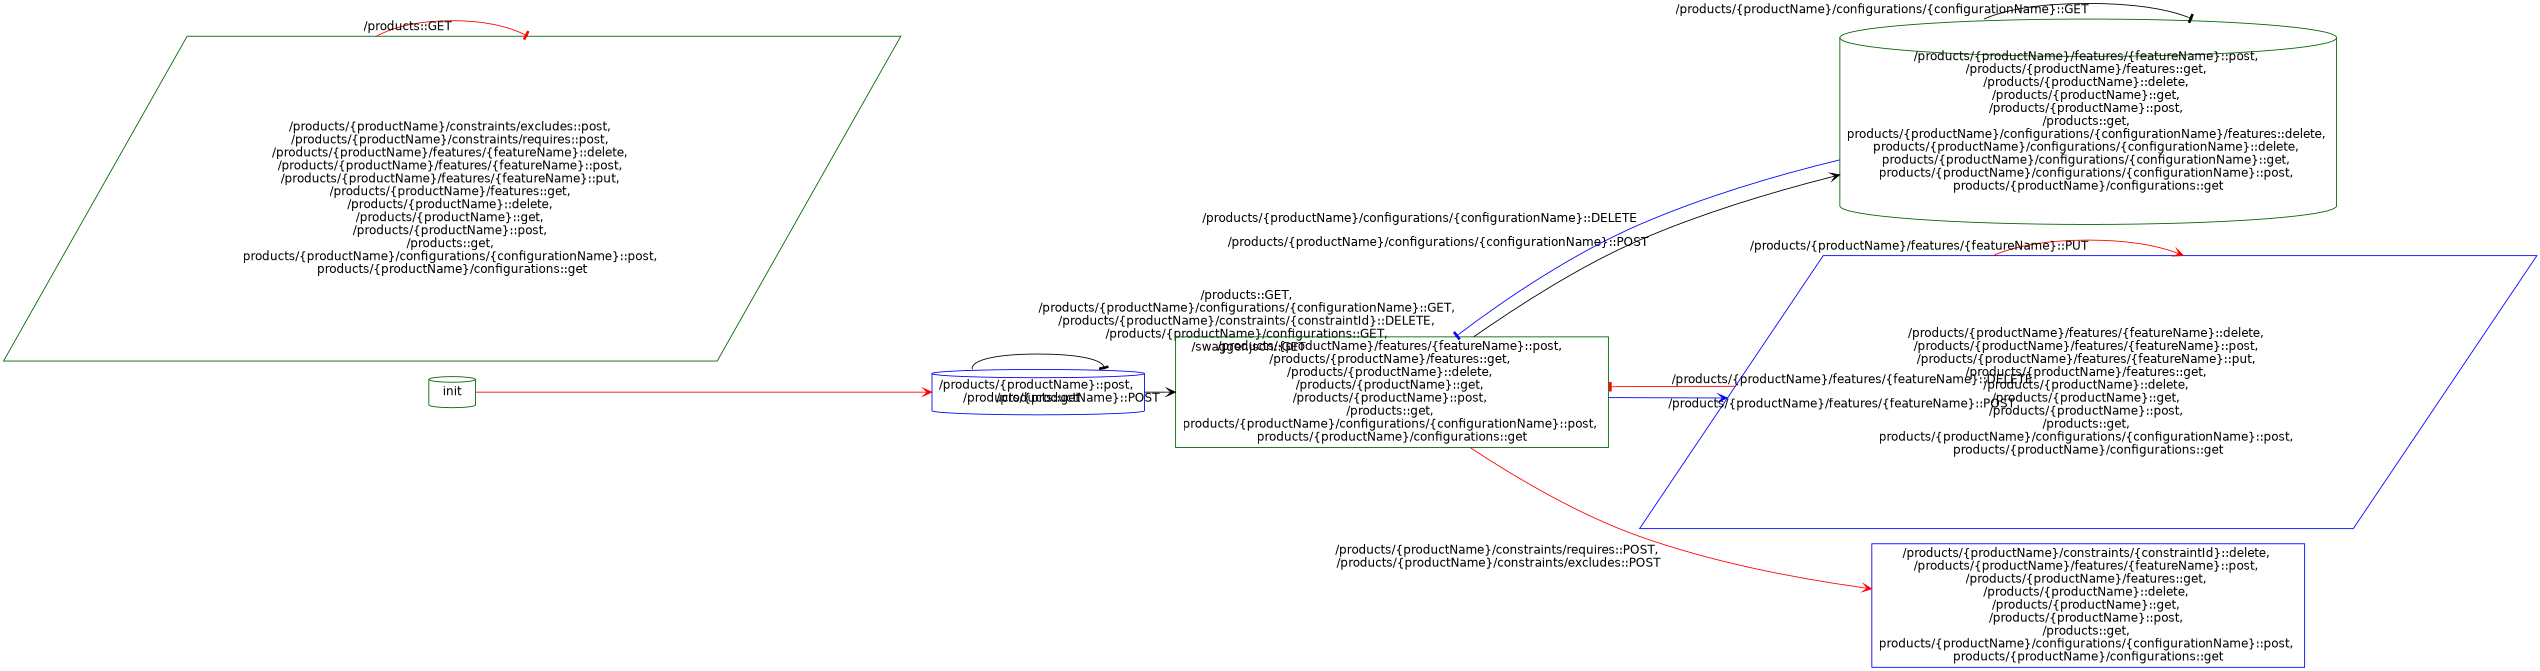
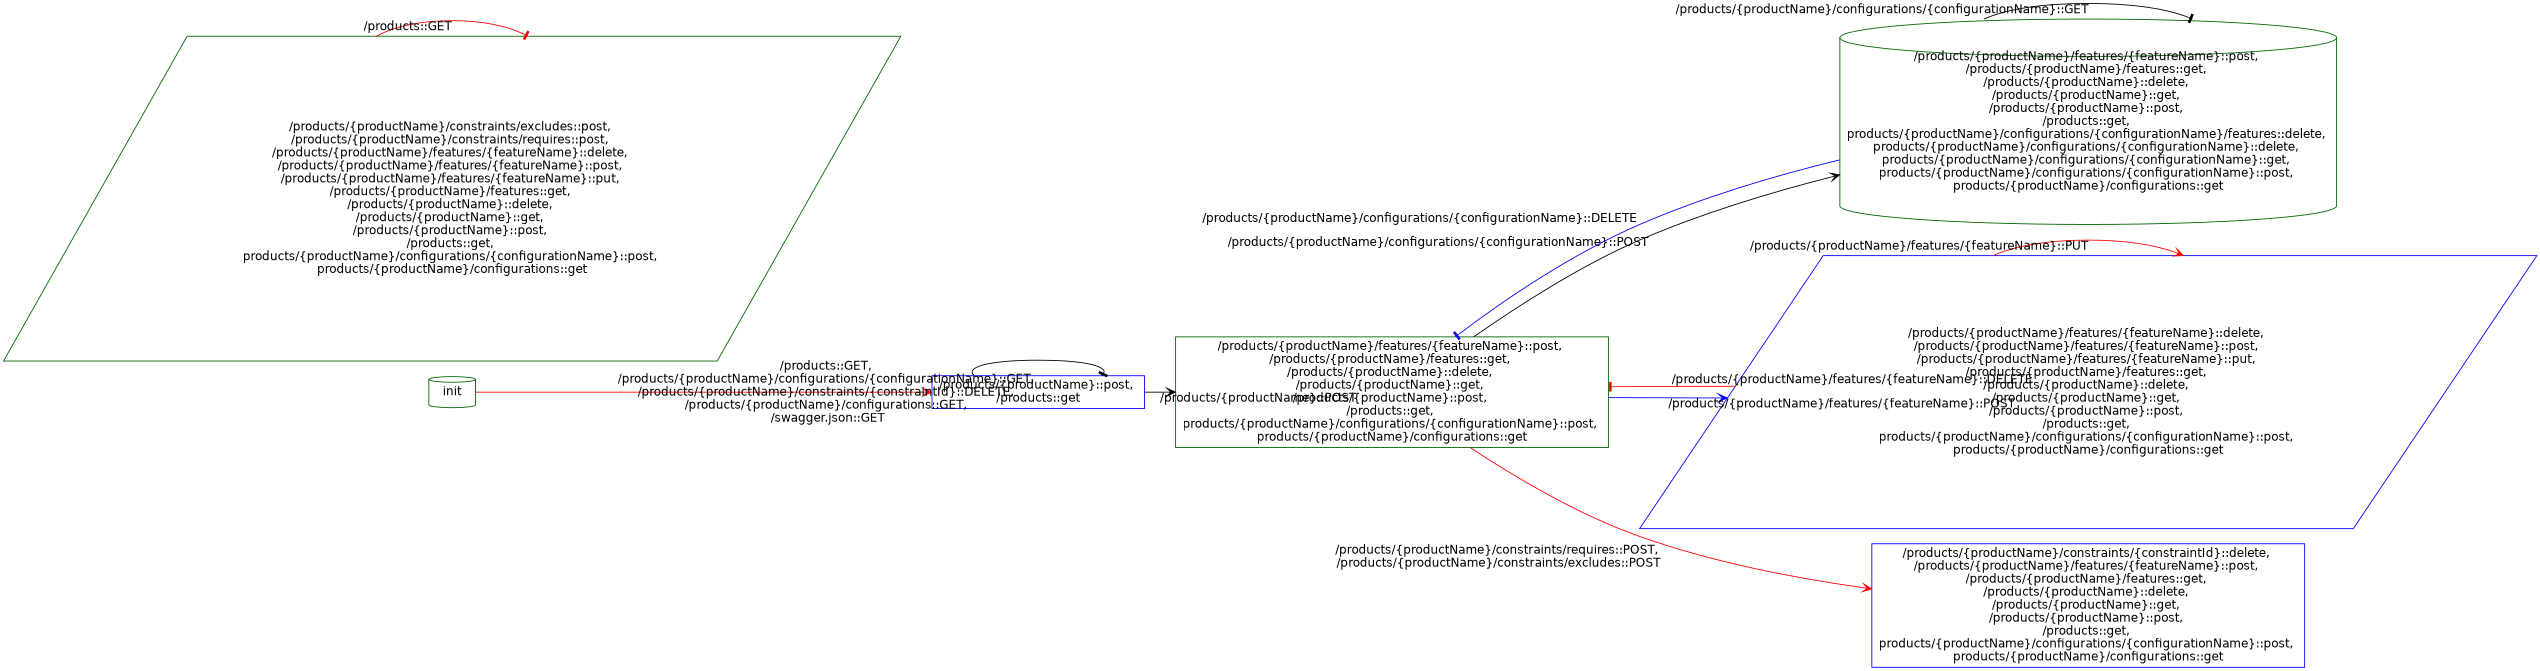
(1038, 392) -> (1038, 392)
